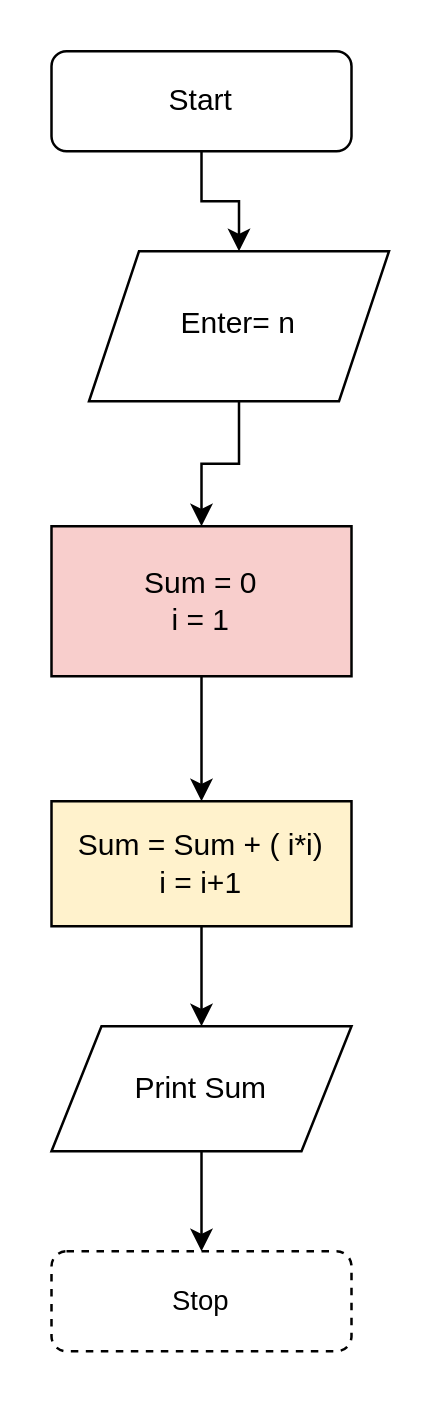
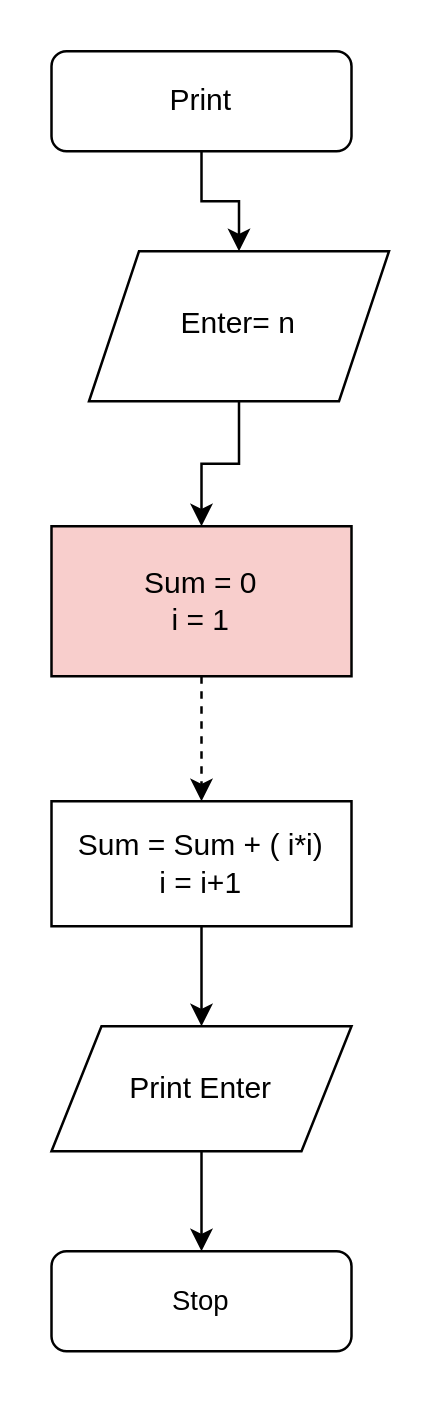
(201, 101) -> (201, 101)
(201, 732) -> (201, 732)
(201, 864) -> (201, 864)
(201, 1089) -> (201, 1089)
(201, 1301) -> (201, 1301)
